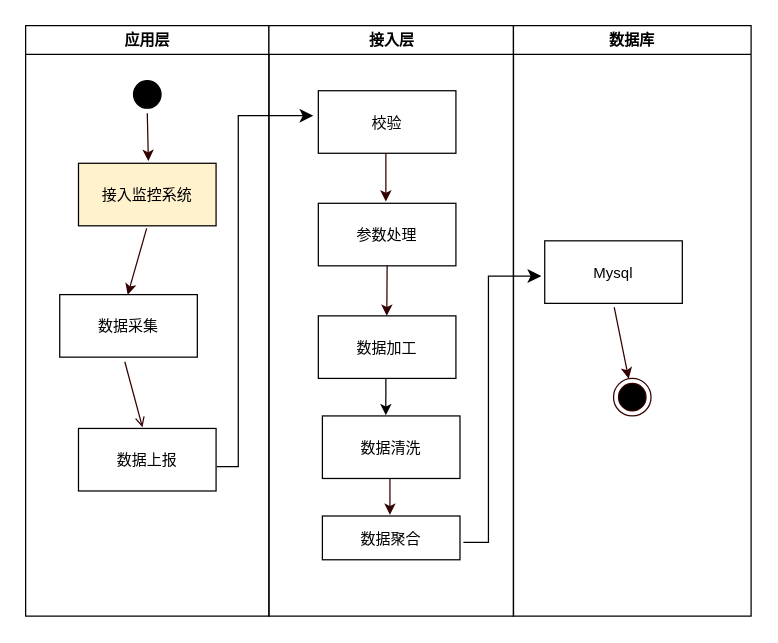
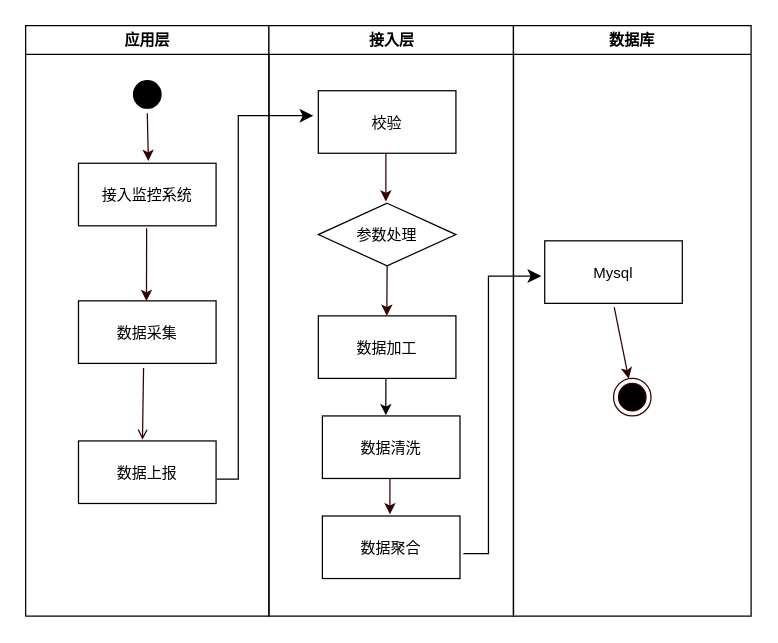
(147, 194) -> (147, 194)
(387, 234) -> (387, 234)
(128, 326) -> (147, 332)
(147, 459) -> (147, 472)
(391, 538) -> (391, 547)
